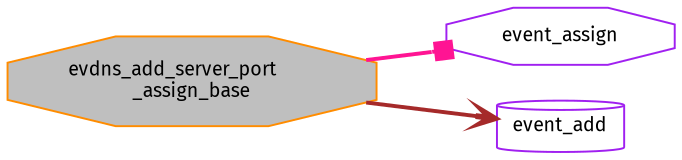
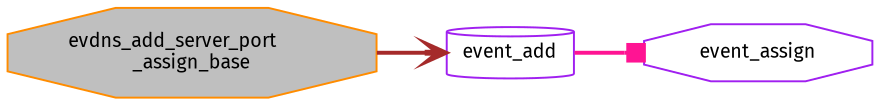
(399, 56) -> (599, 53)
